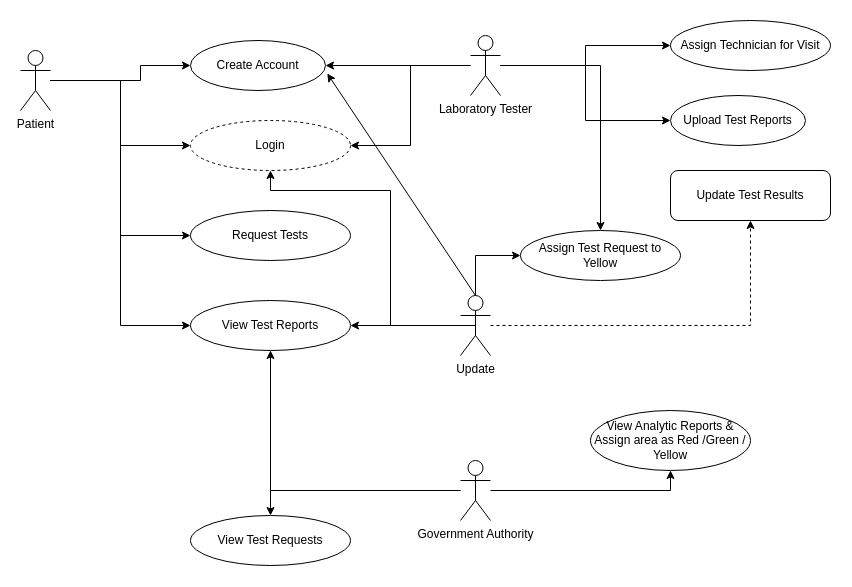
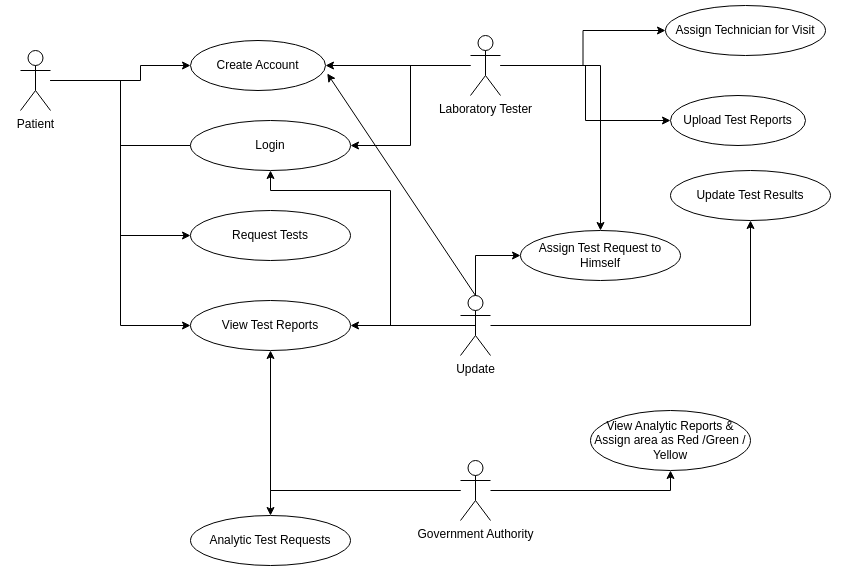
(751, 46) -> (746, 31)
(182, 146) -> (185, 146)
(271, 146) -> (271, 146)
(751, 196) -> (751, 196)
(601, 256) -> (601, 256)
(670, 326) -> (670, 326)
(271, 541) -> (271, 541)
